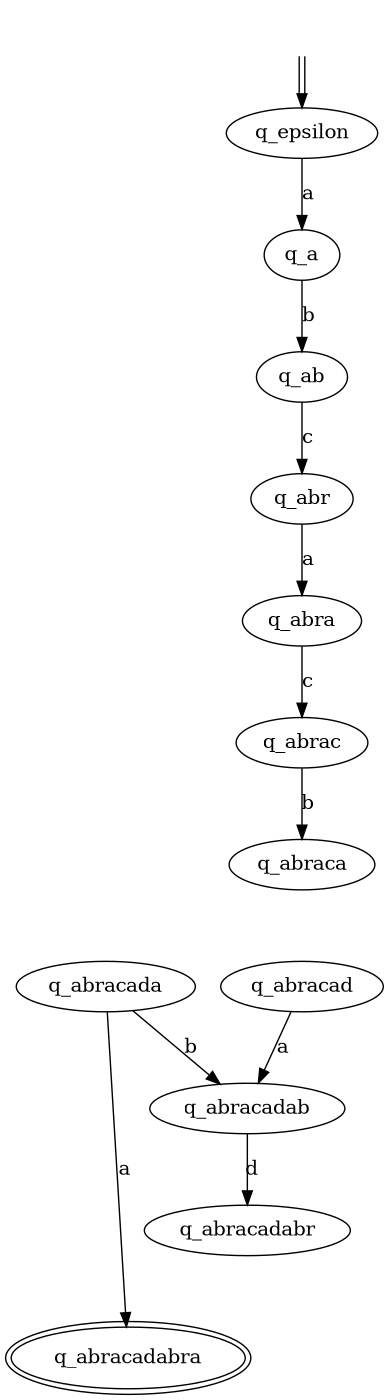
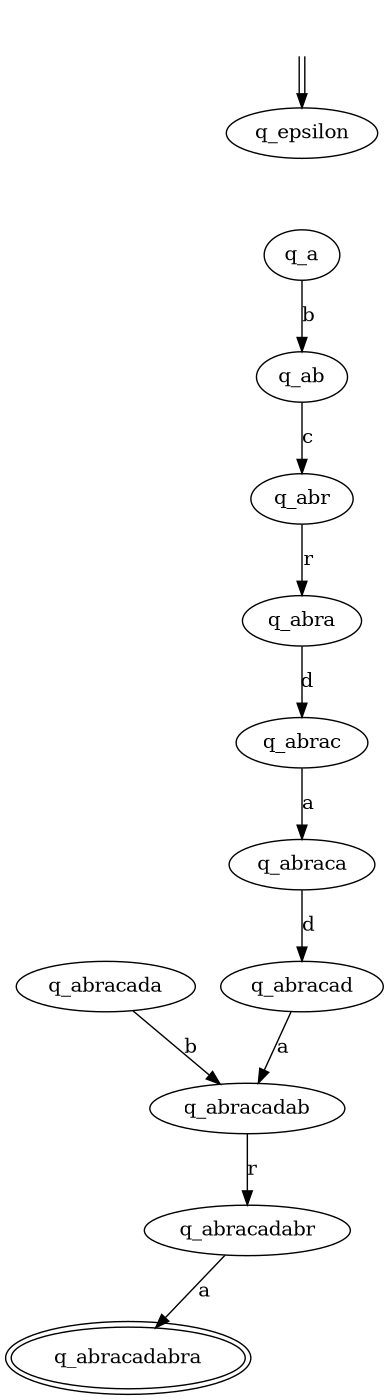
(302, 187) -> none
(308, 560) -> (308, 560)
(308, 682) -> (308, 682)
(308, 804) -> (308, 804)
none -> (302, 919)
(116, 1162) -> (195, 1286)
(252, 1169) -> (252, 1169)
